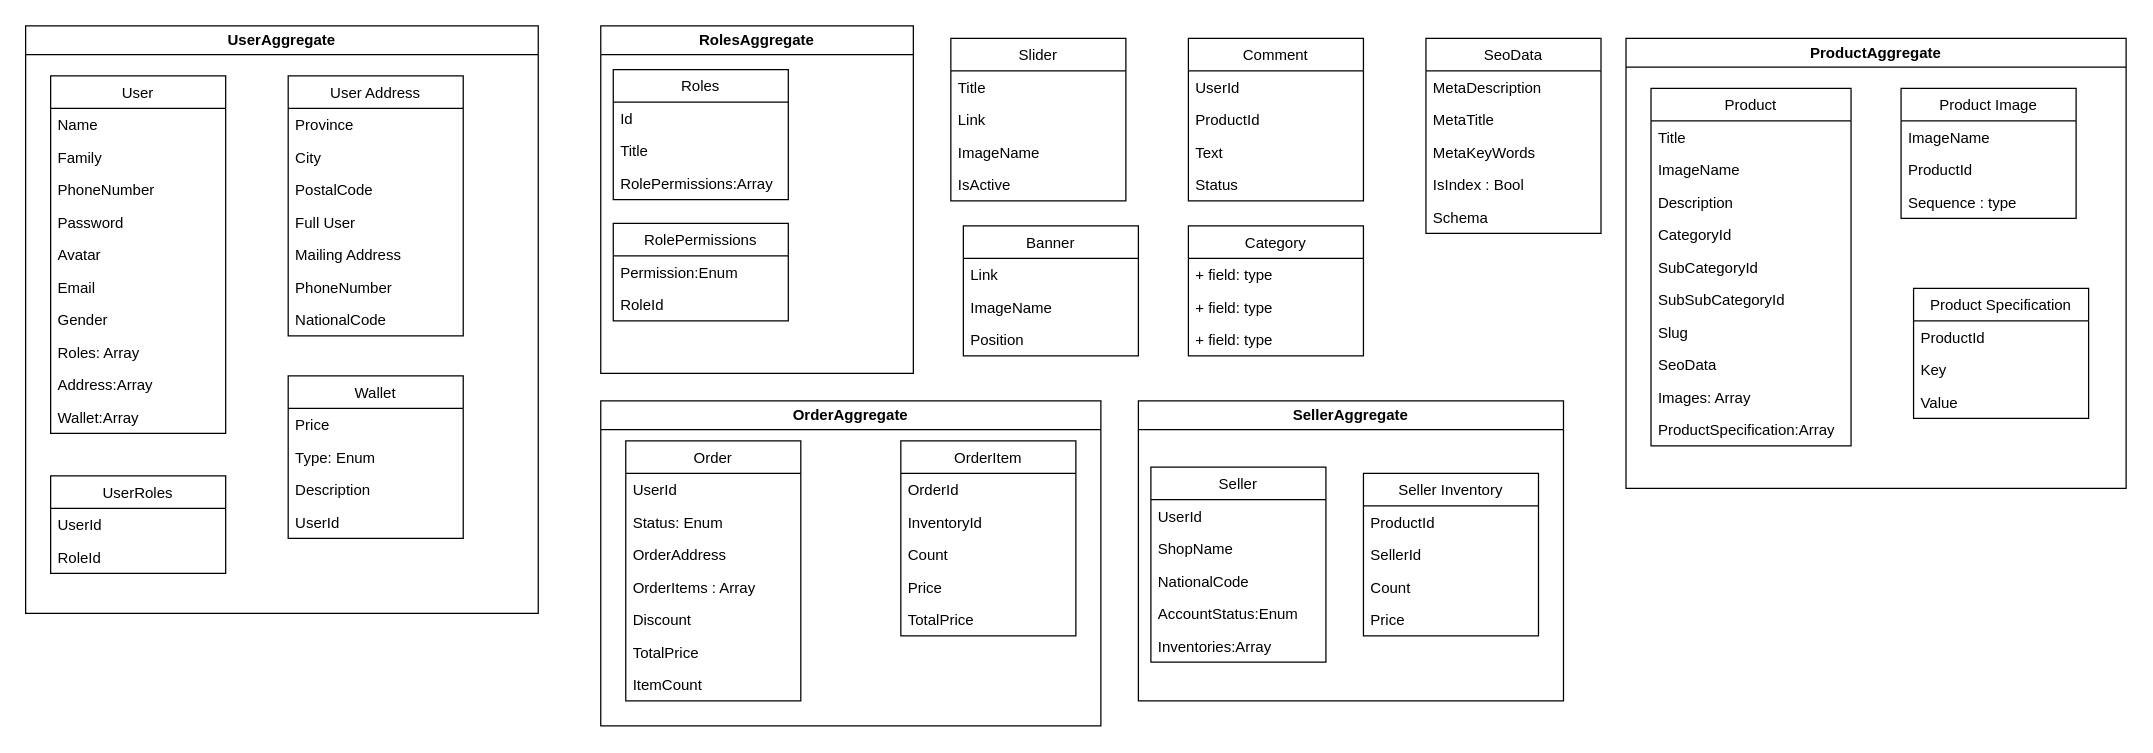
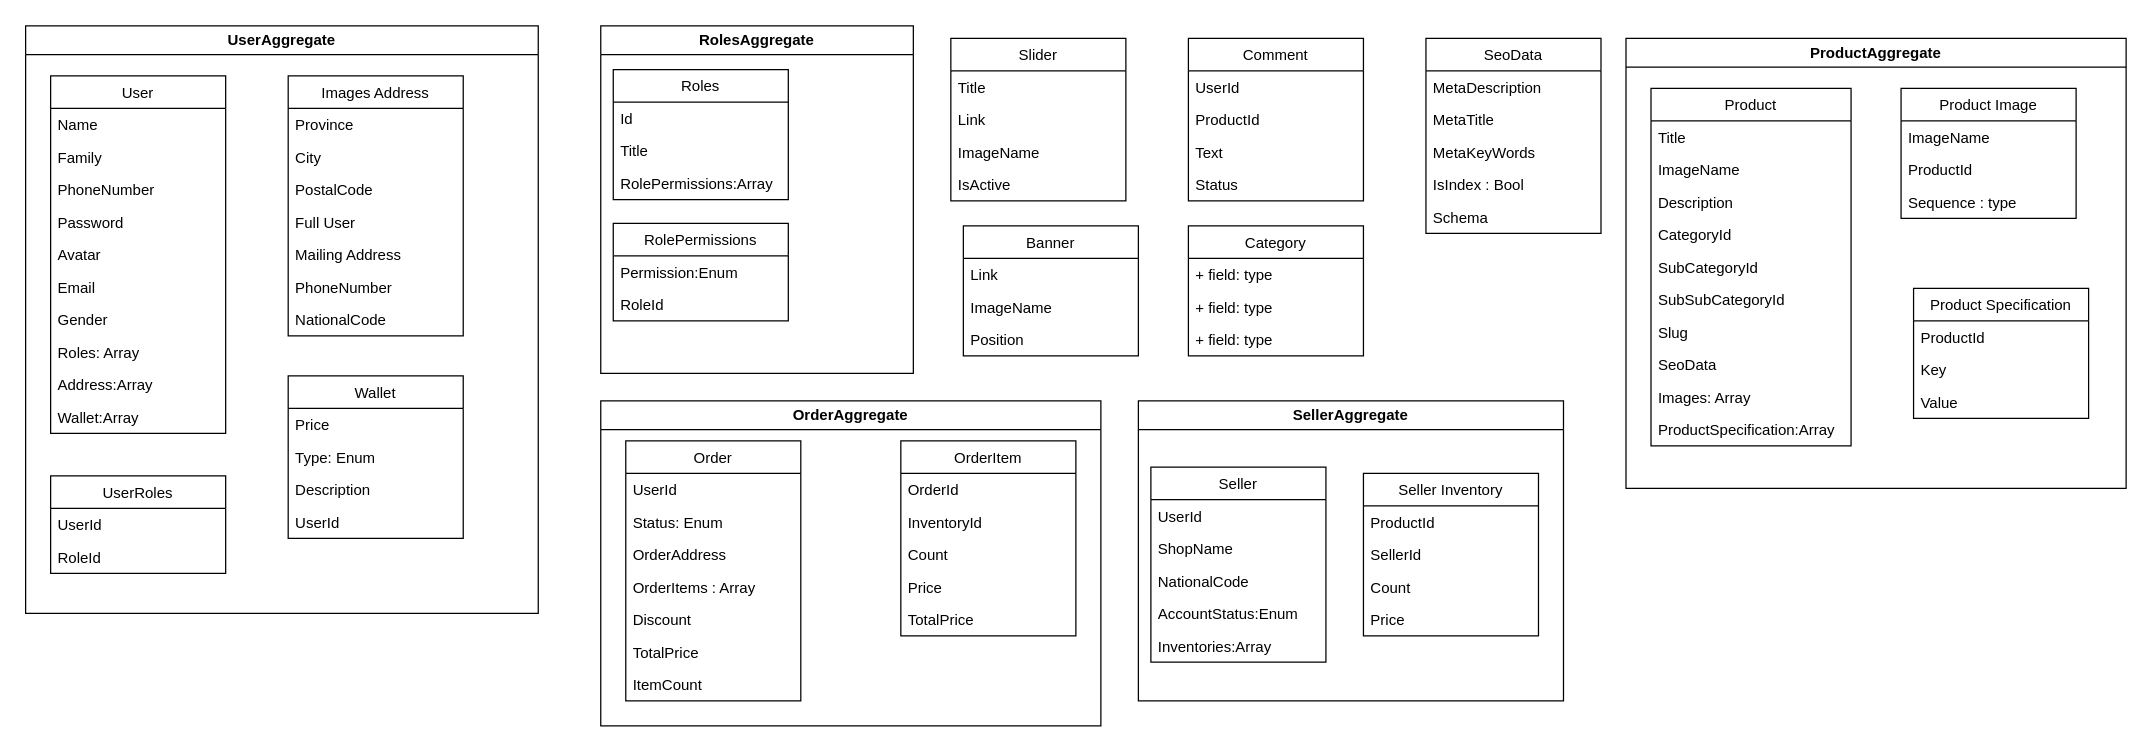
(375, 93) -> (375, 93)
